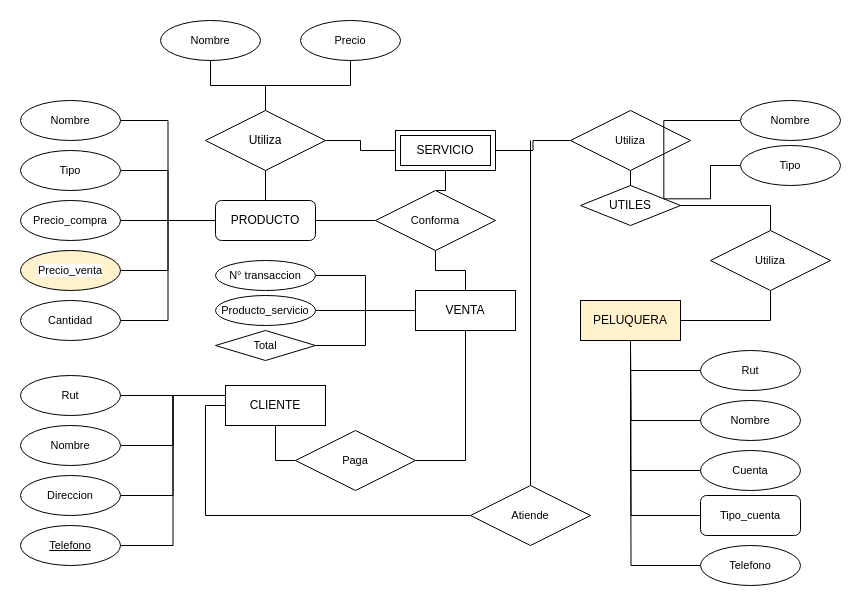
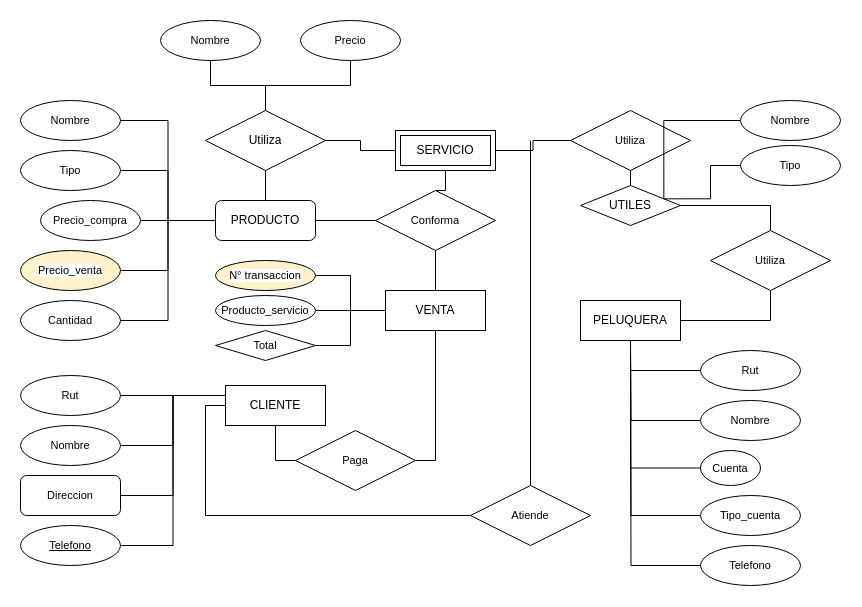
(71, 221) -> (91, 221)
(266, 276) -> (266, 276)
(466, 311) -> (436, 311)
(631, 321) -> (631, 321)
(751, 471) -> (731, 468)
(71, 496) -> (71, 496)
(751, 516) -> (751, 516)
